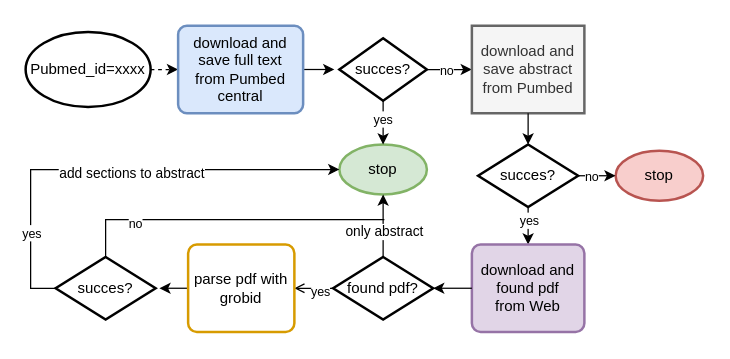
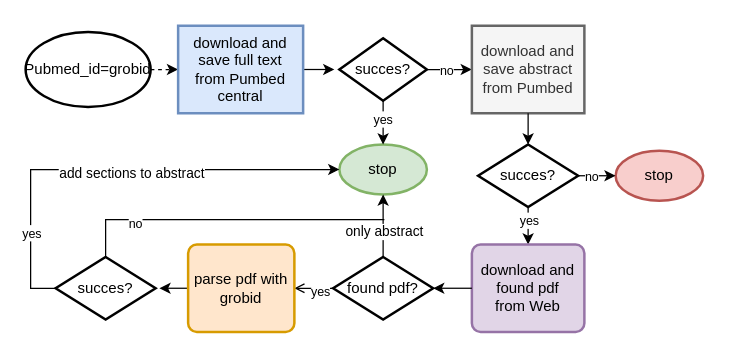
(88, 69) -> (88, 69)
(241, 69) -> (241, 69)
(241, 288) -> (241, 288)
